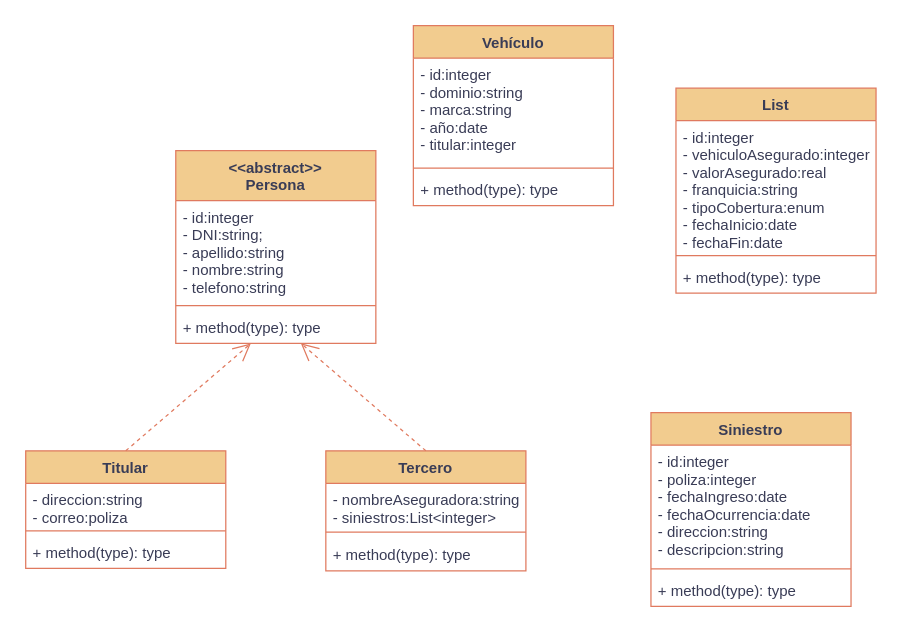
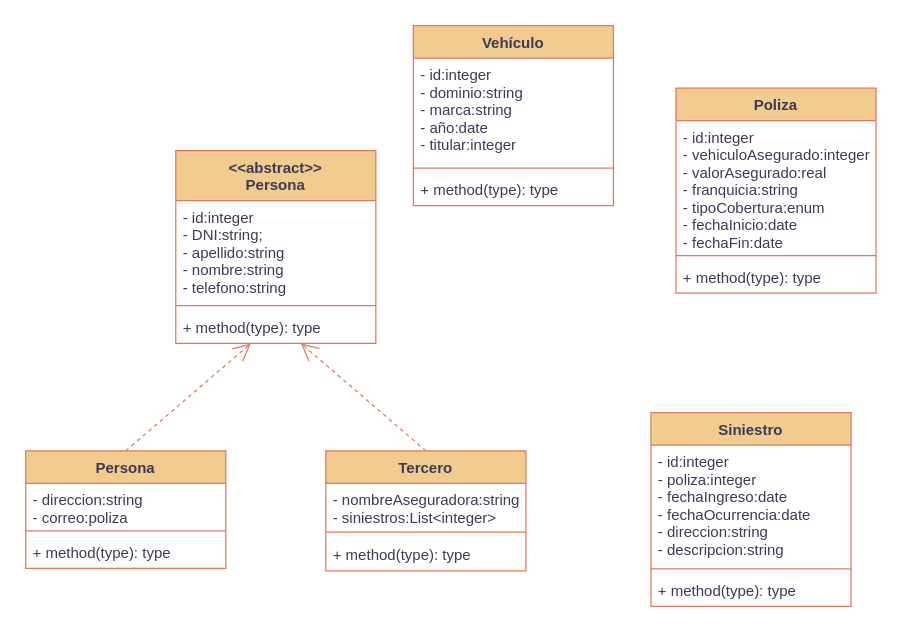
(775, 105) -> (775, 105)
(125, 468) -> (125, 468)
